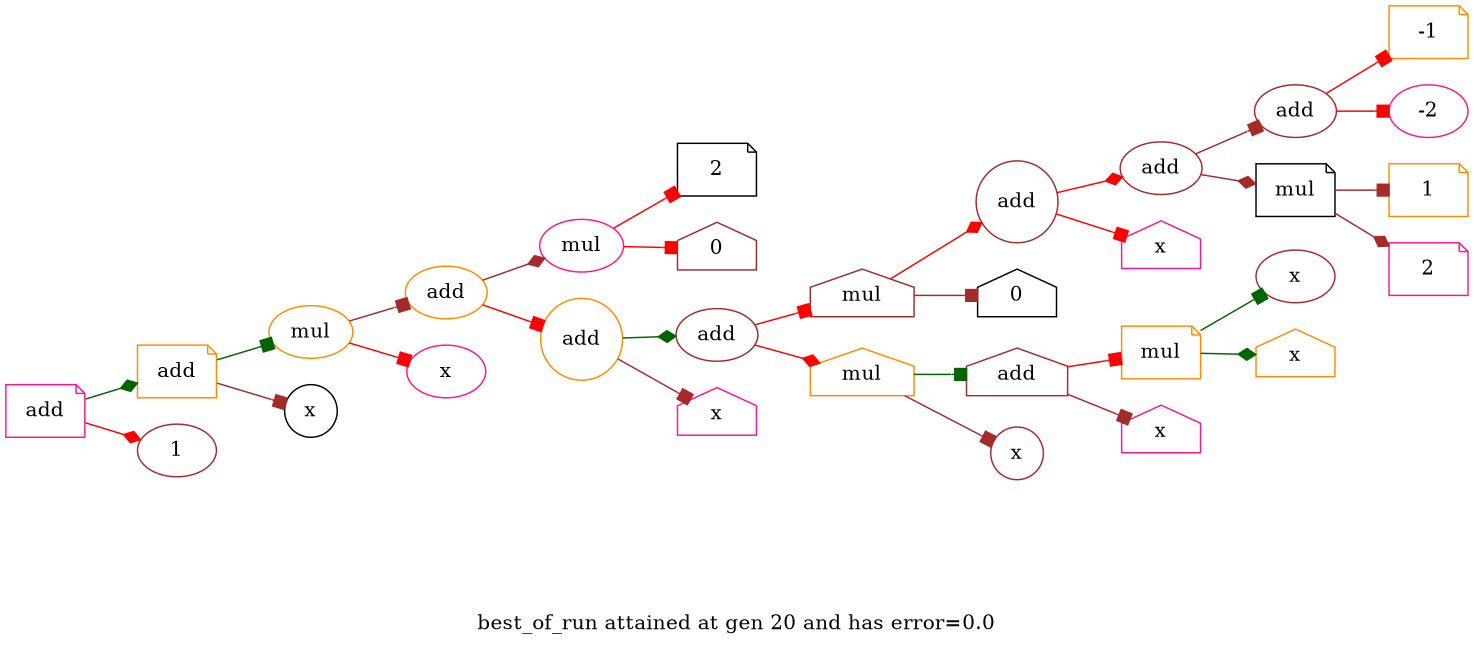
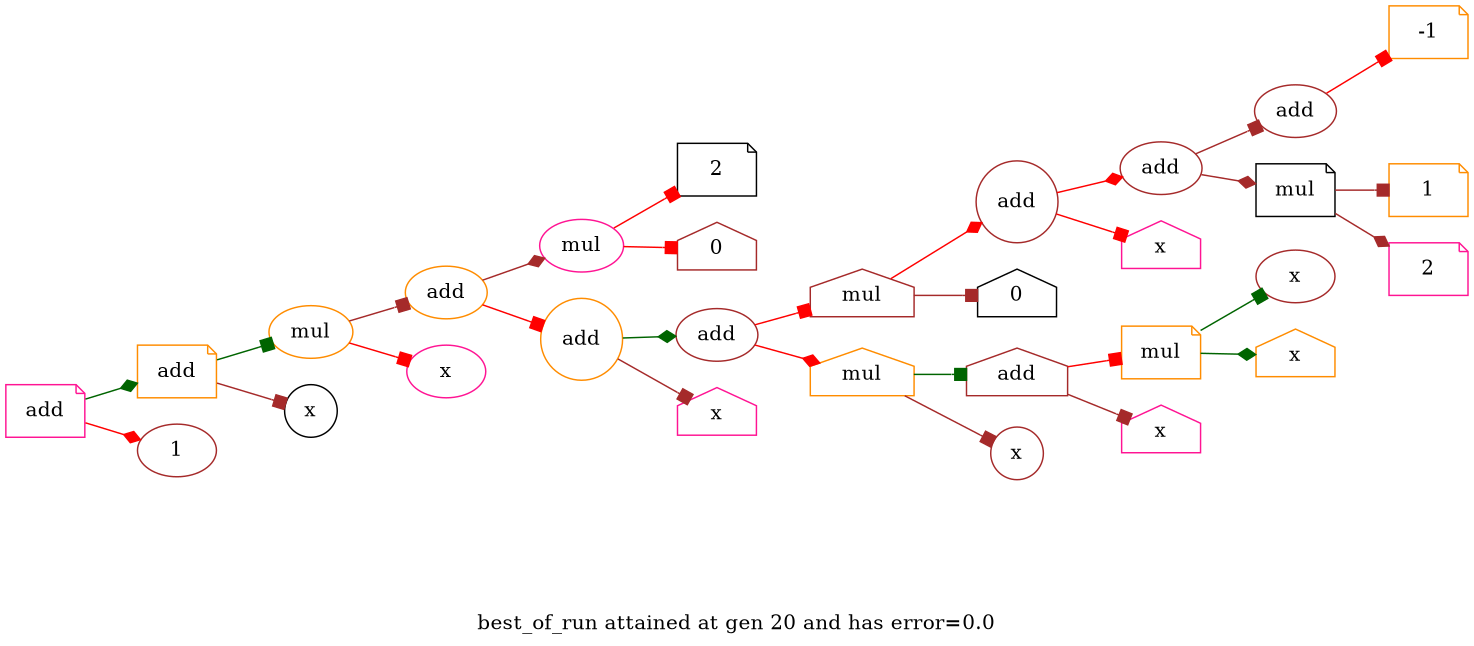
(1429, 111) -> none
